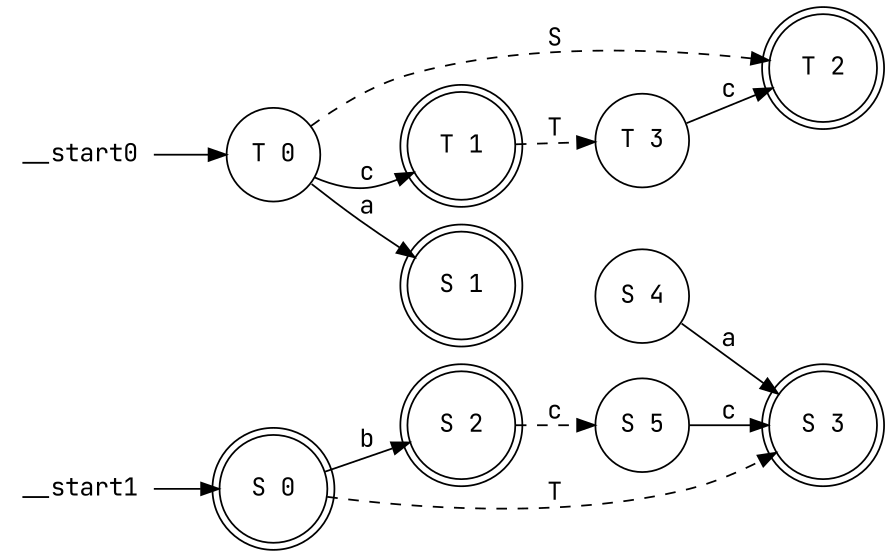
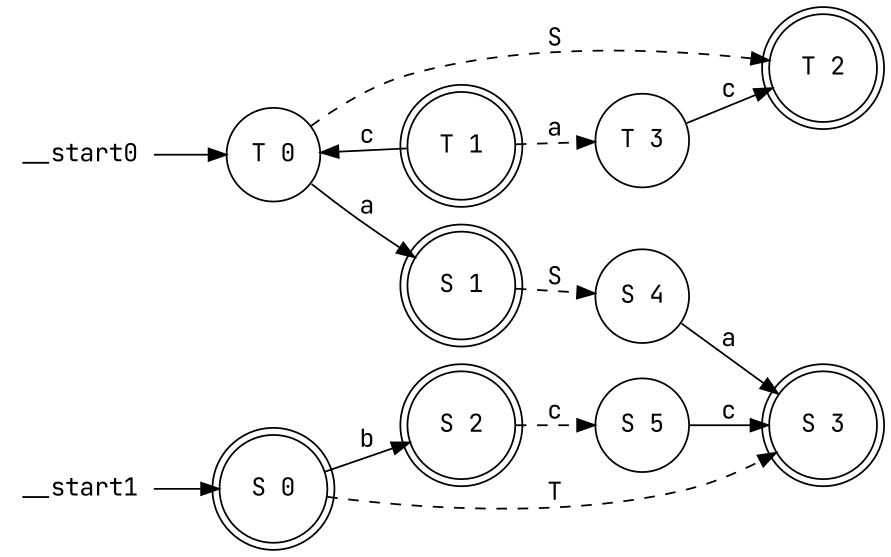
(555, 129) -> (555, 129)
(356, 188) -> (373, 150)
none -> (546, 291)
